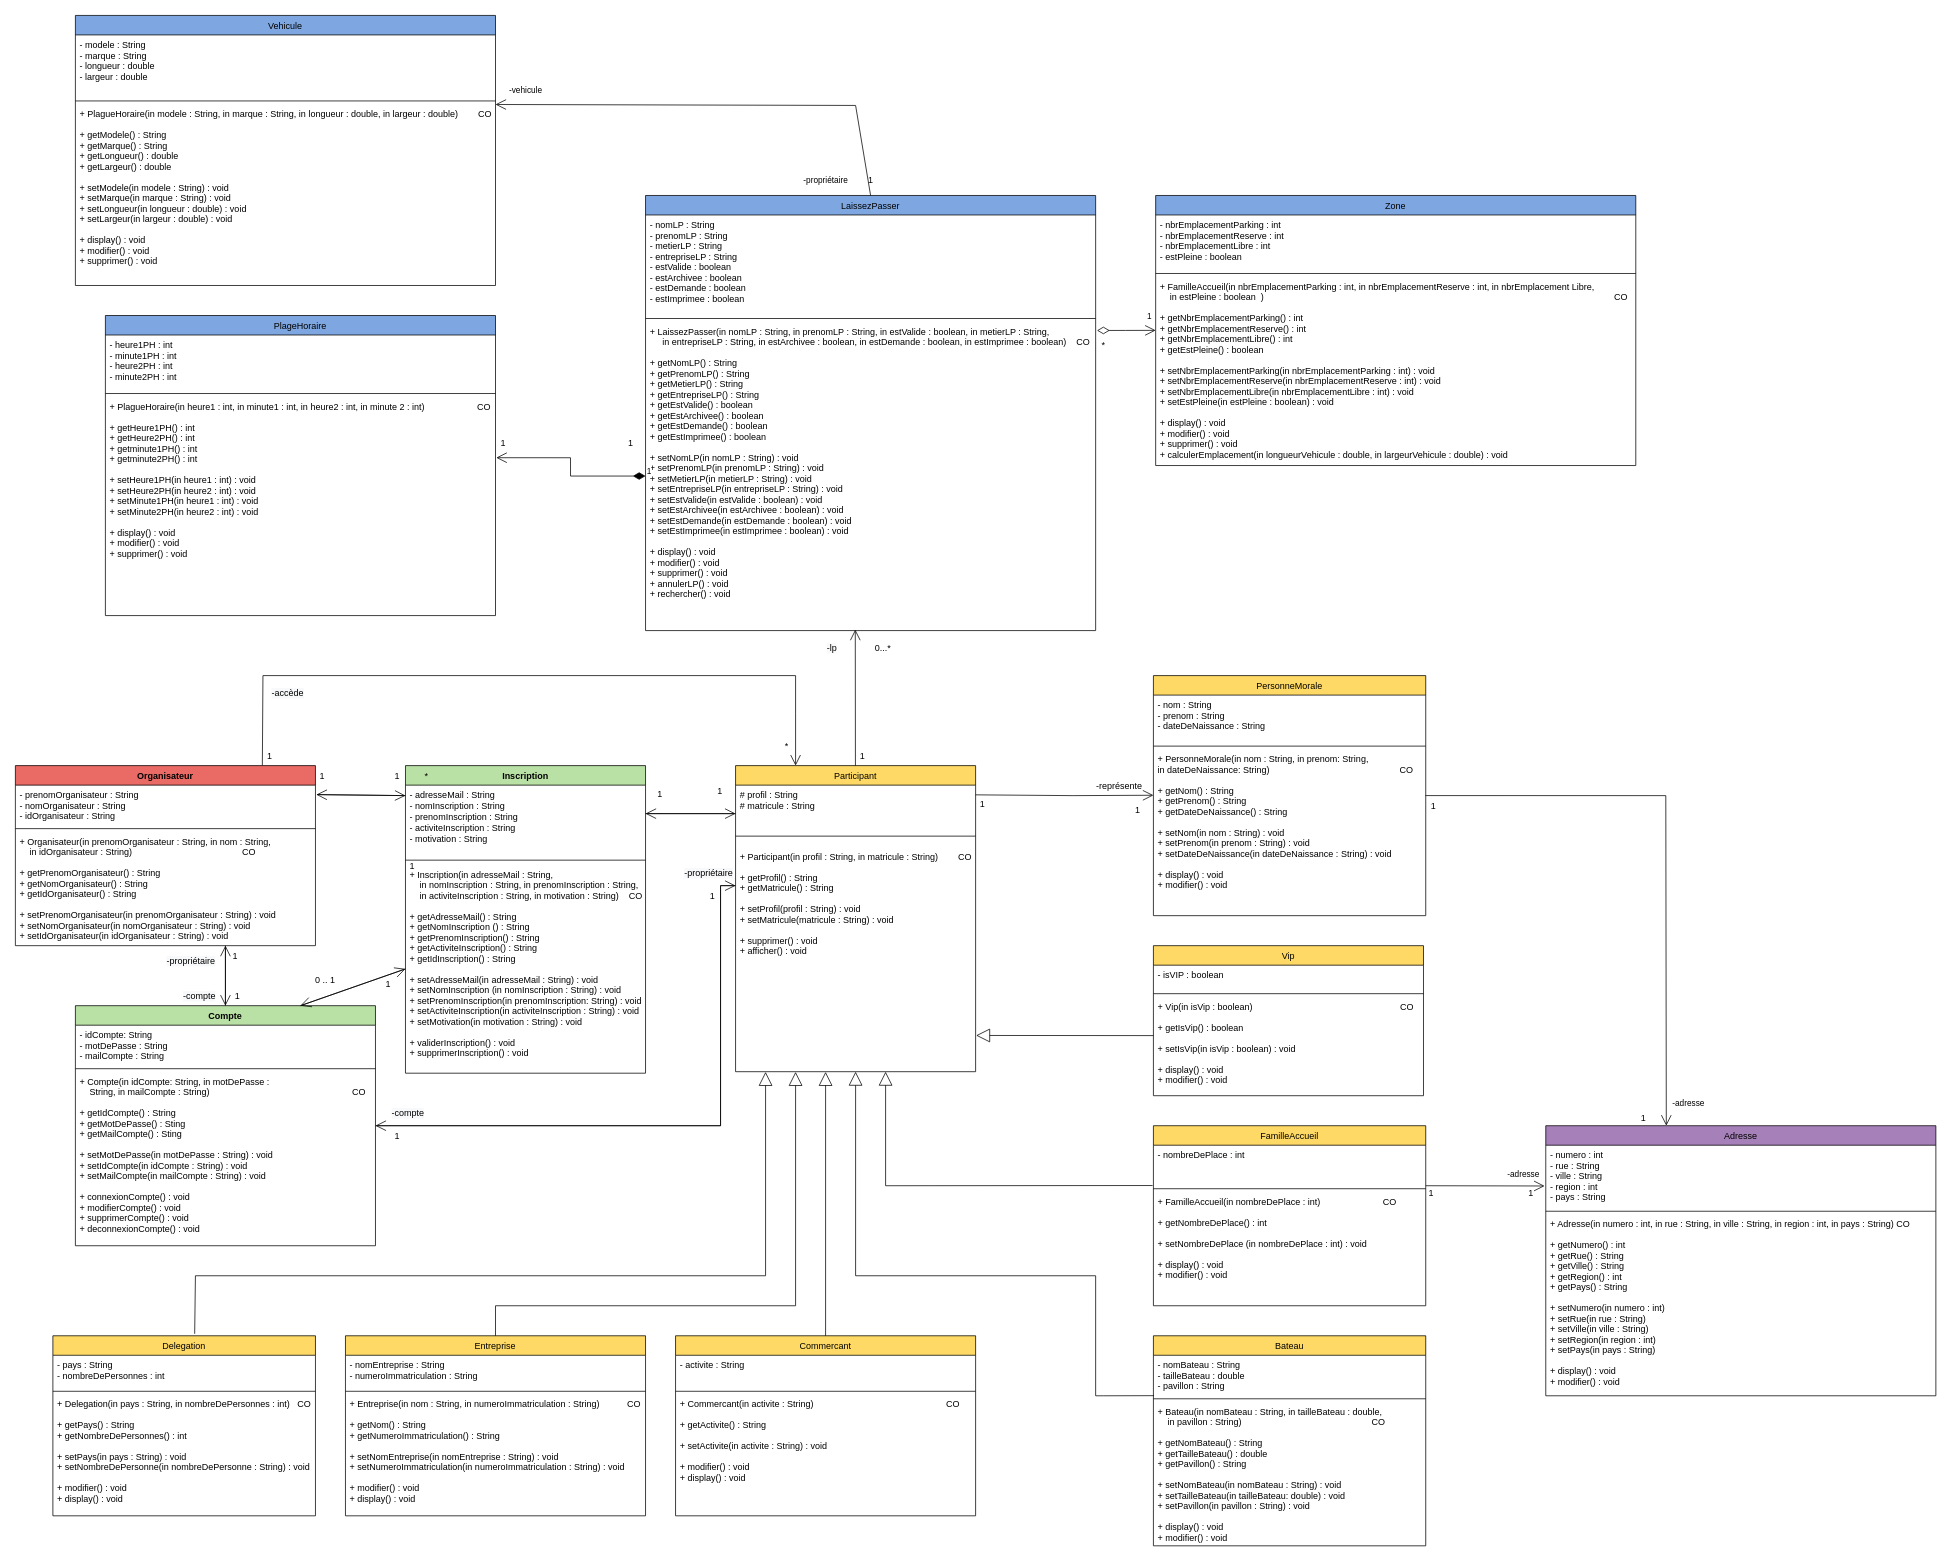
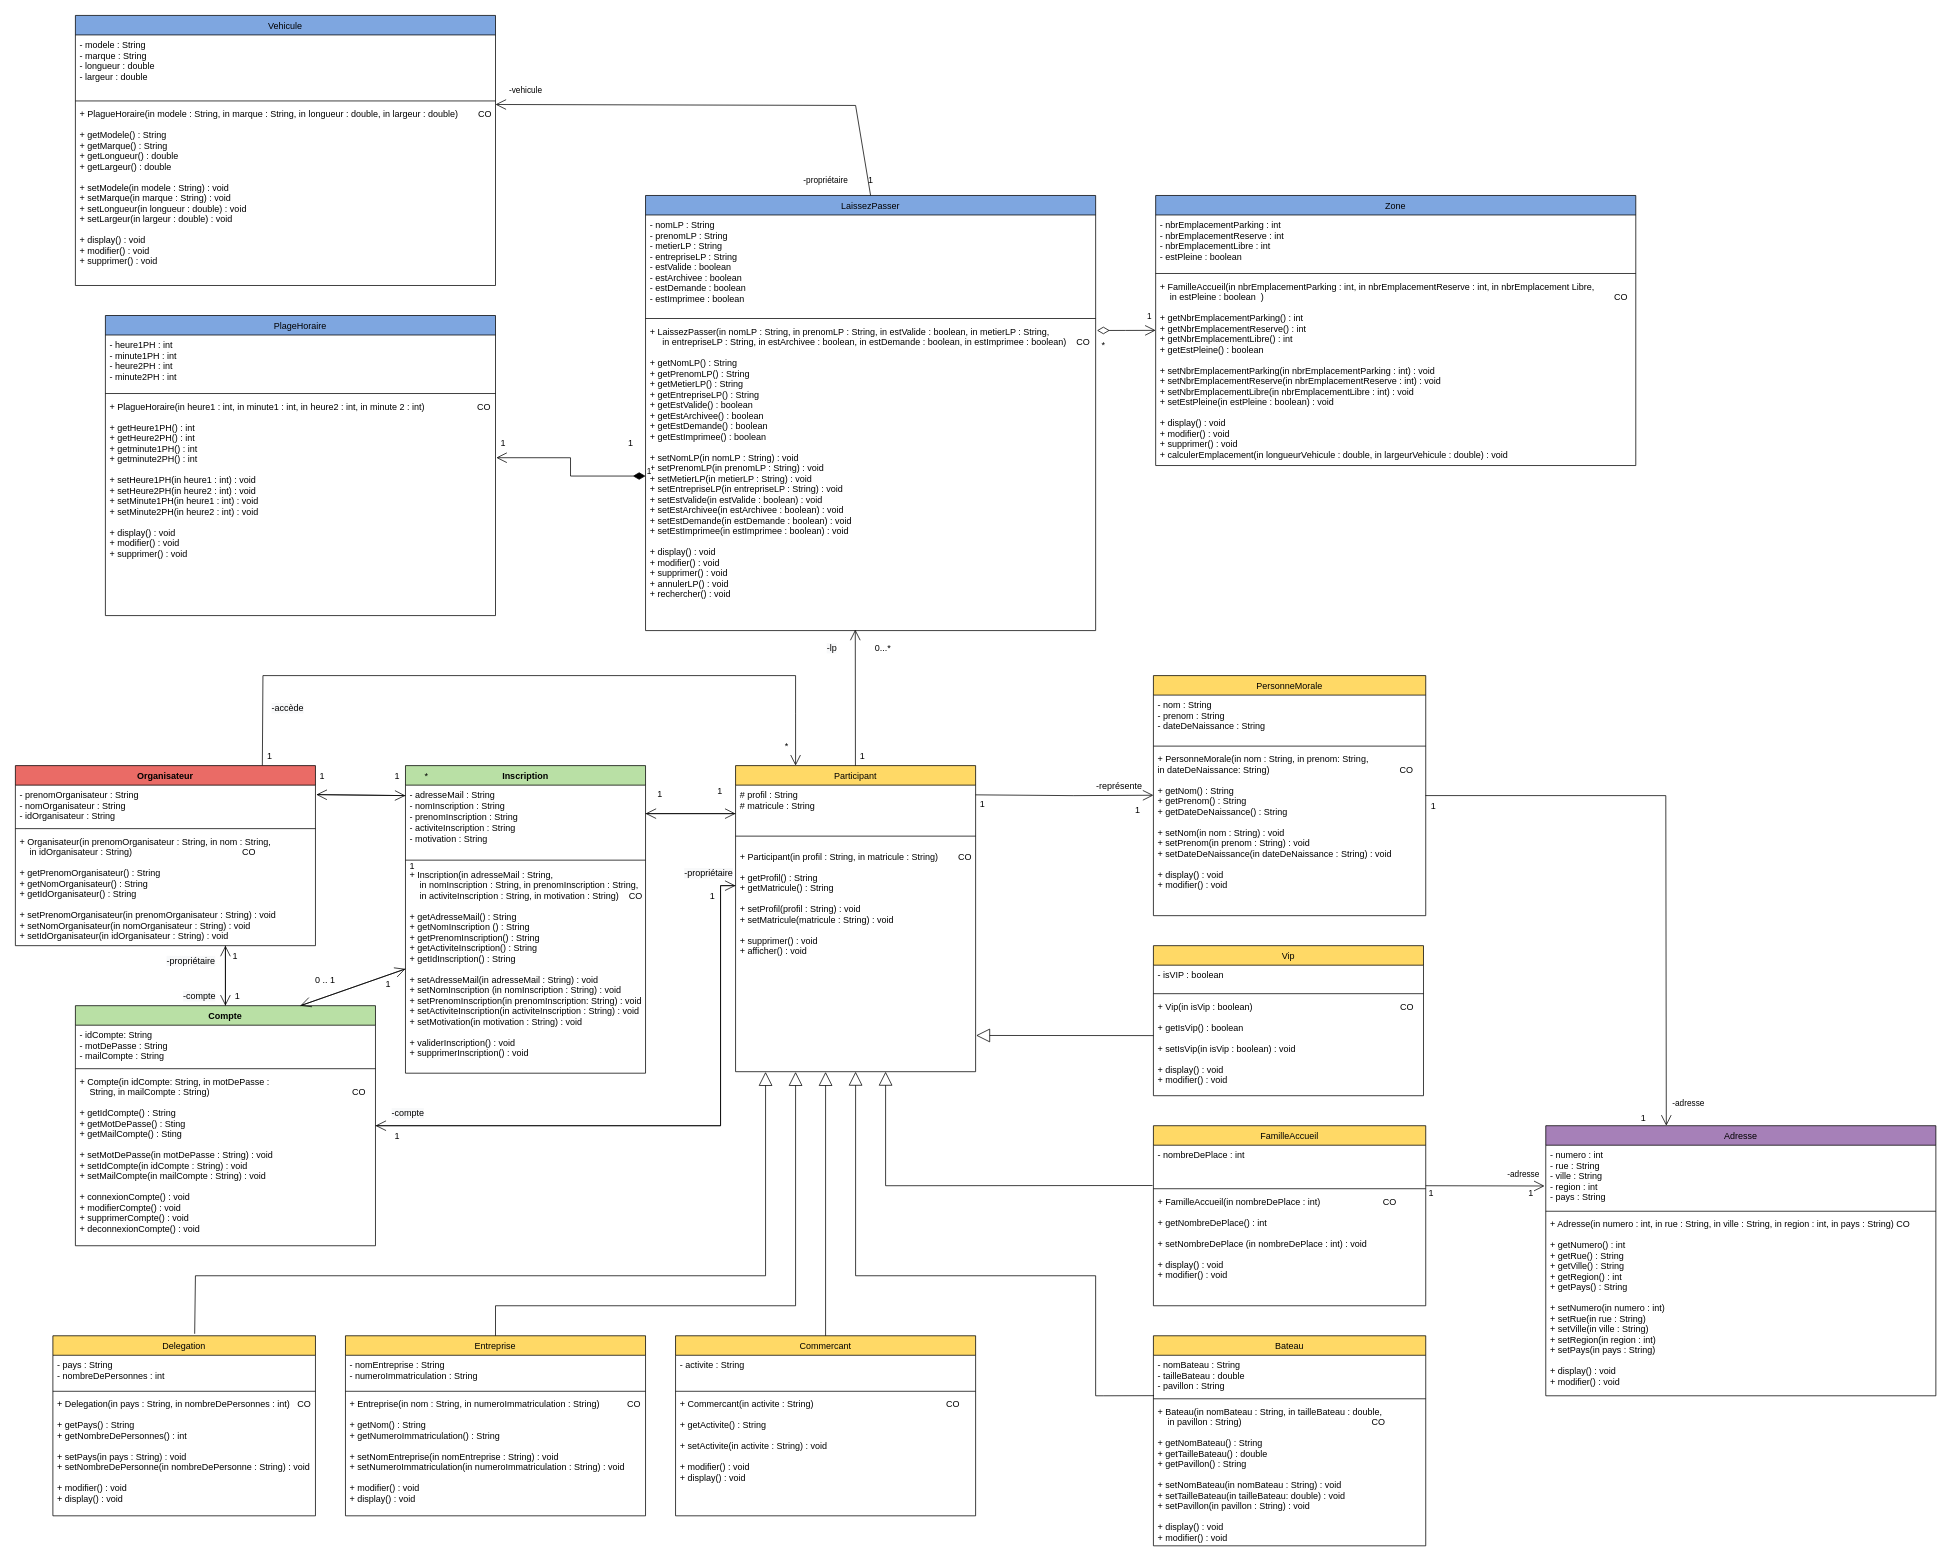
(304, 694) -> (304, 709)
